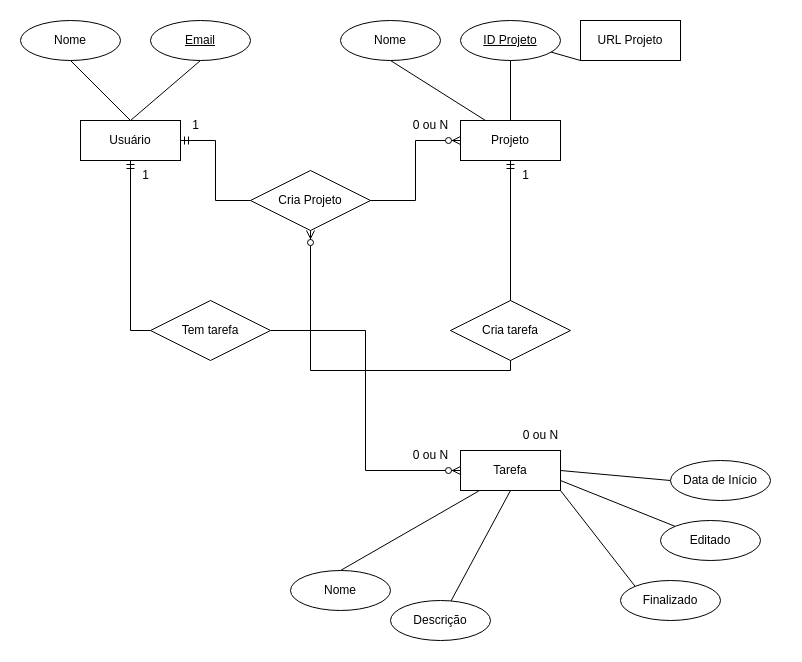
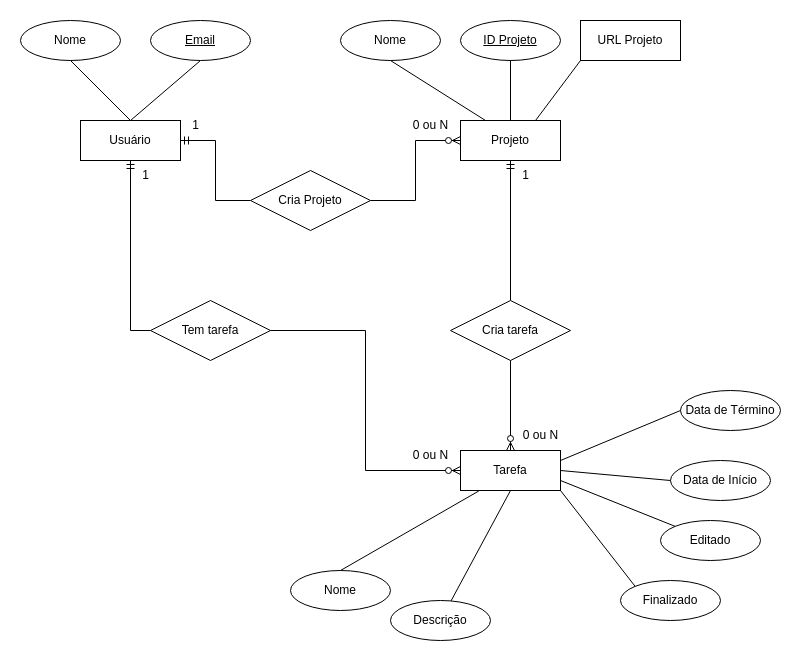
(566, 56) -> (558, 90)
(343, 371) -> (511, 409)
none -> (731, 411)
none -> (621, 436)
